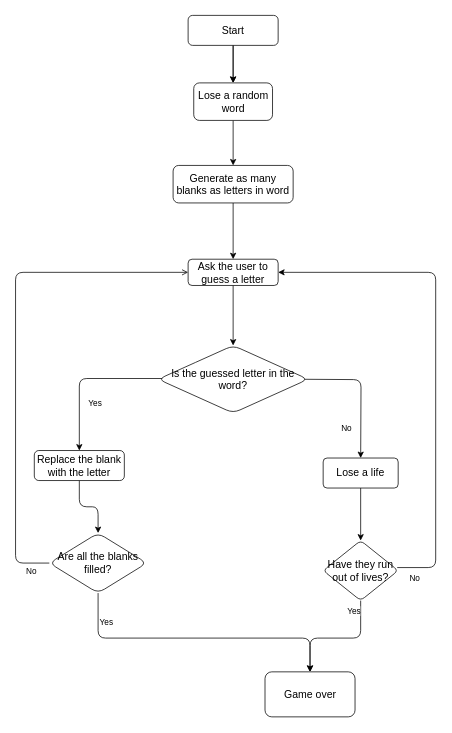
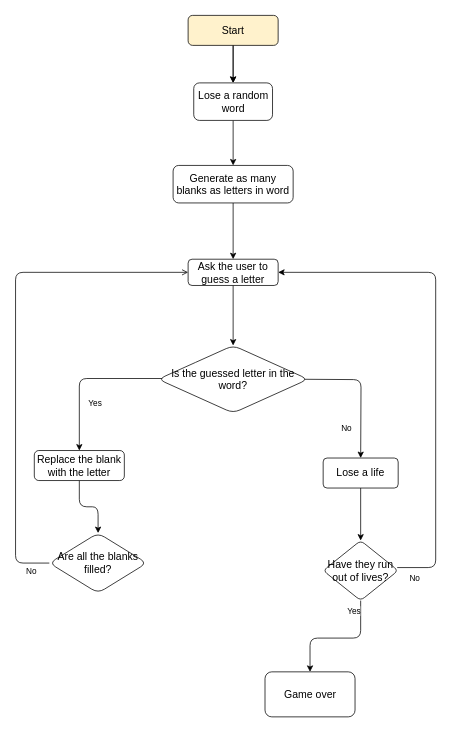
(233, 30) -> (233, 30)
(183, 638) -> none
